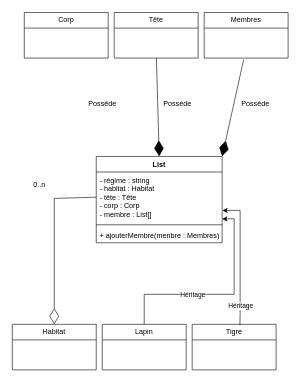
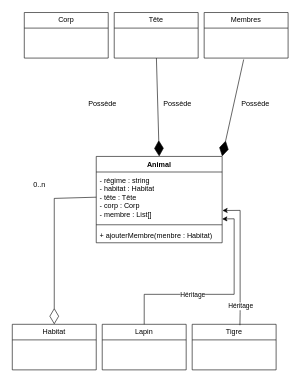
(159, 165) -> (159, 165)
(160, 240) -> (160, 240)
